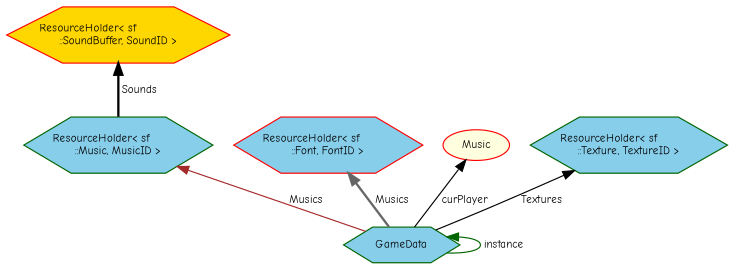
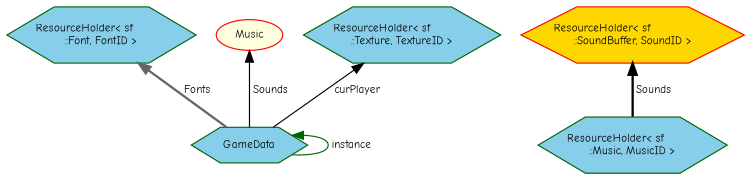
(328, 145) -> (101, 35)
(391, 200) -> (196, 90)
(463, 200) -> (269, 90)
(541, 200) -> (356, 90)
(277, 201) -> none
